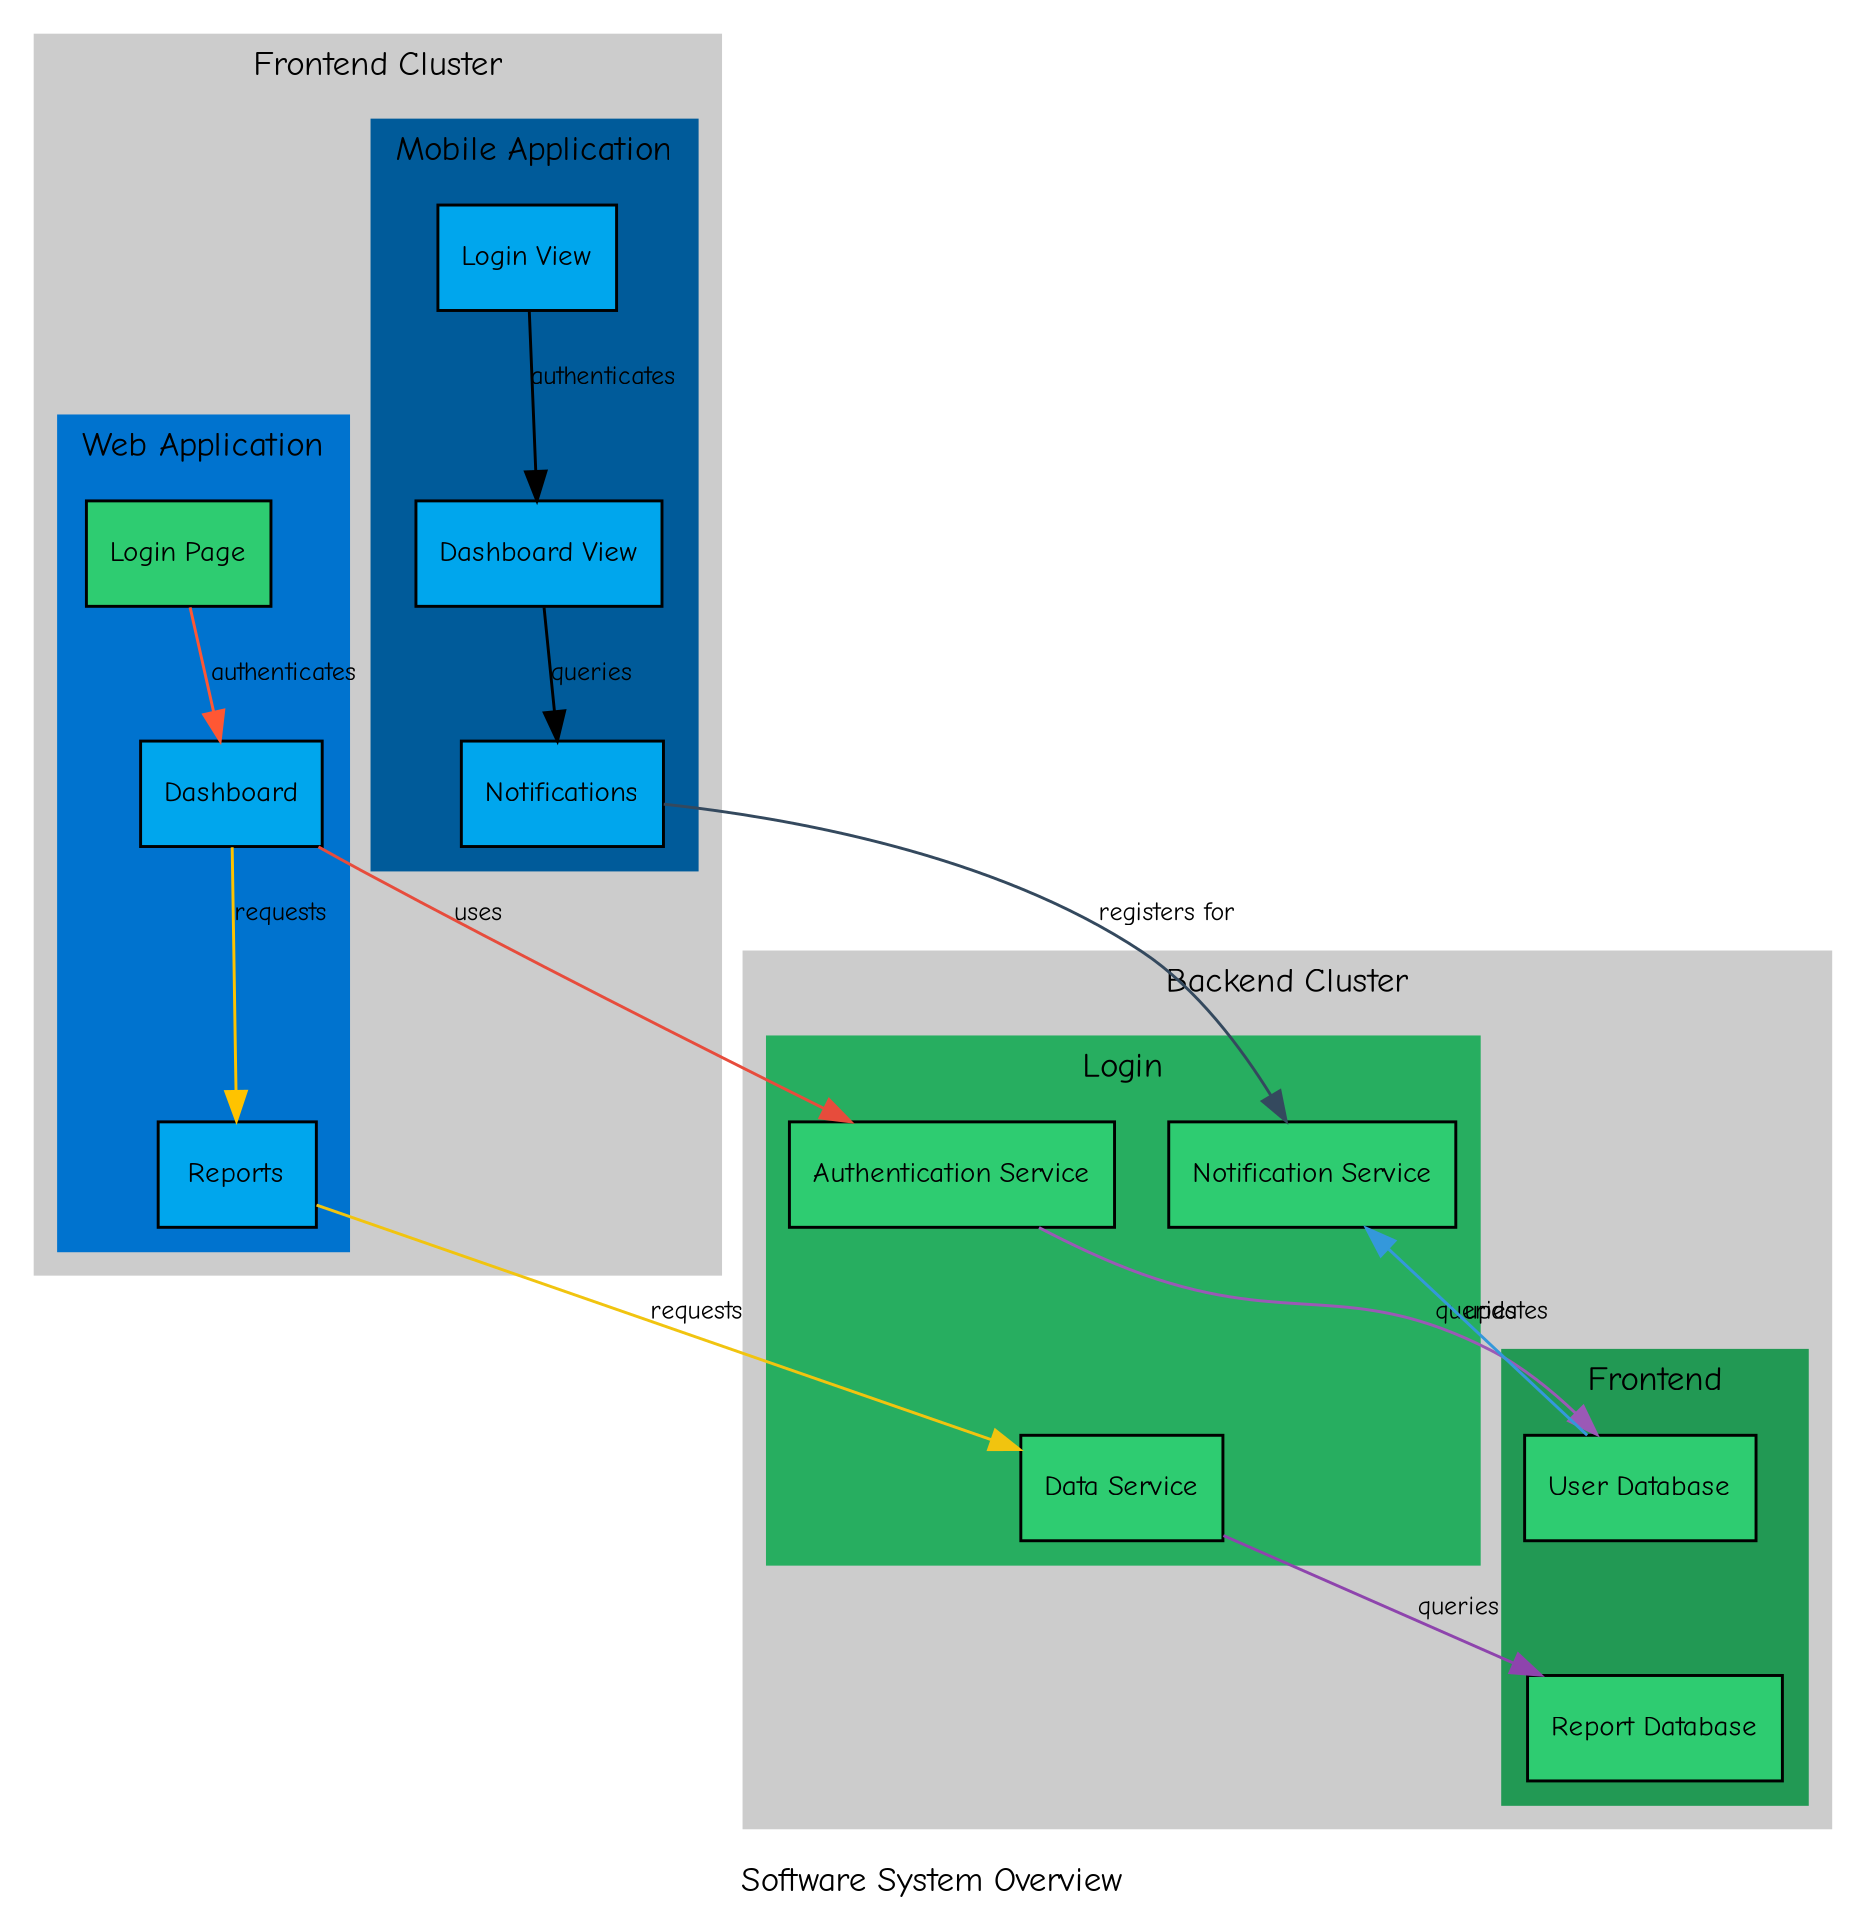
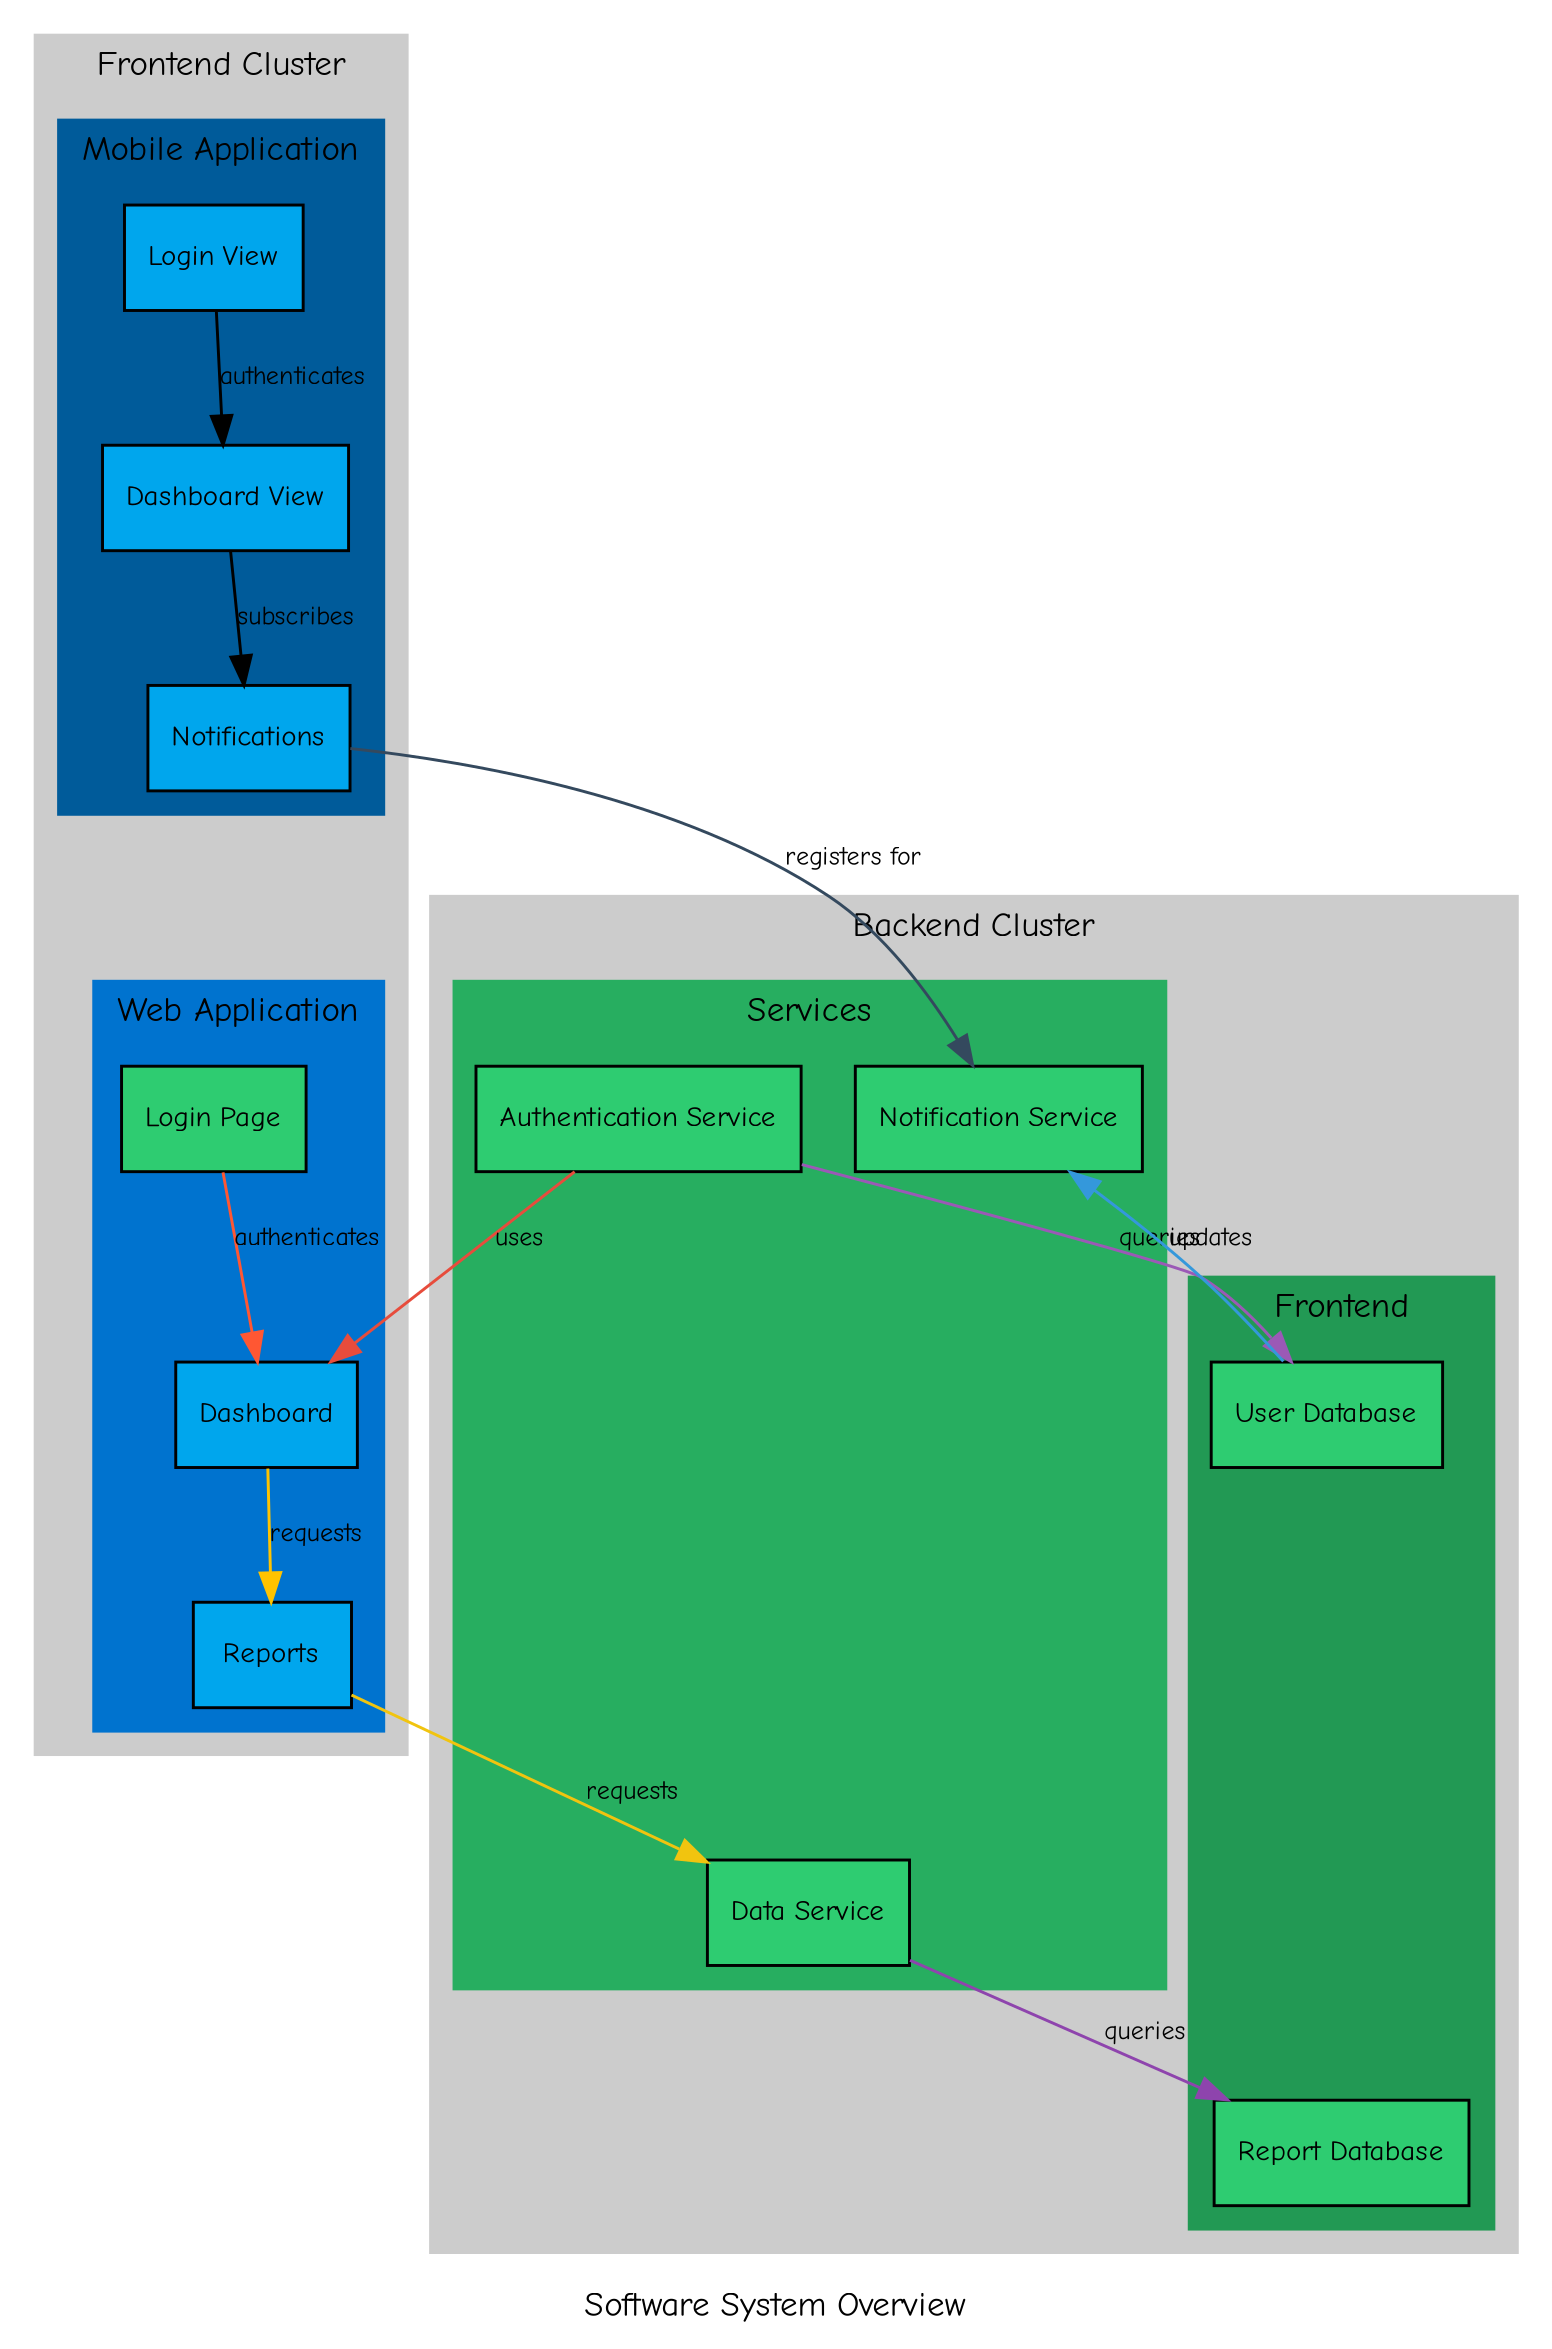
(592, 674) -> (296, 618)
(570, 980) -> (476, 1249)
(1123, 1068) -> (810, 1012)
